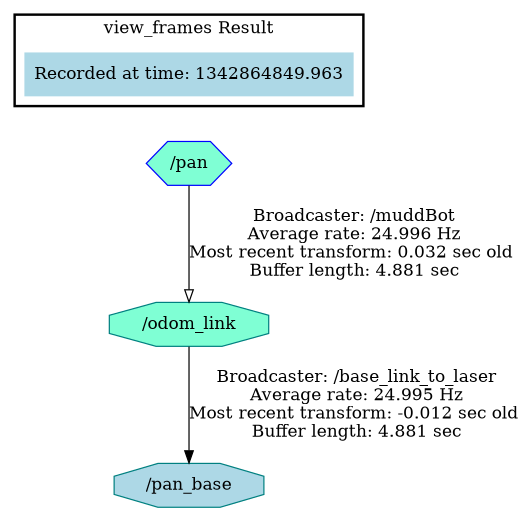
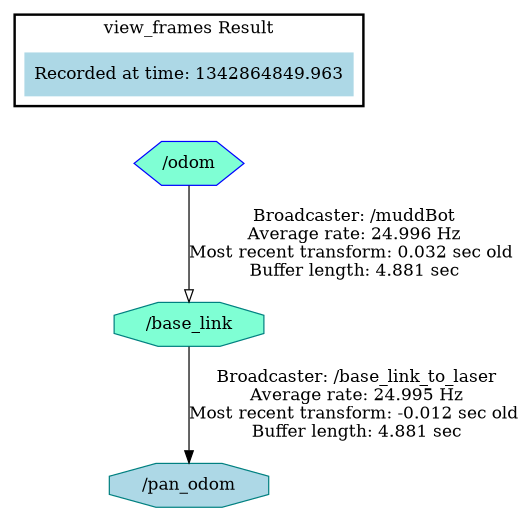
(189, 163) -> (189, 163)
(189, 324) -> (189, 324)
(189, 485) -> (189, 485)
